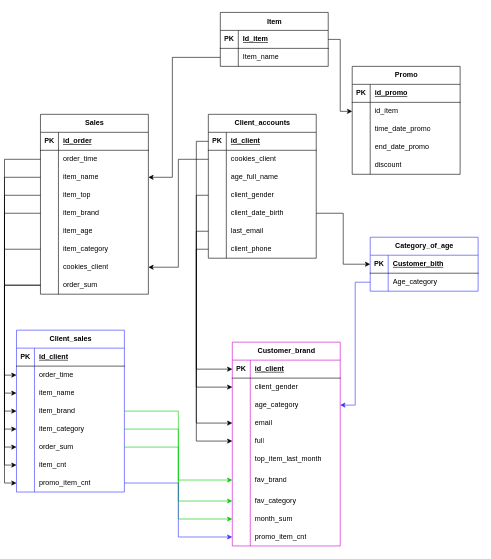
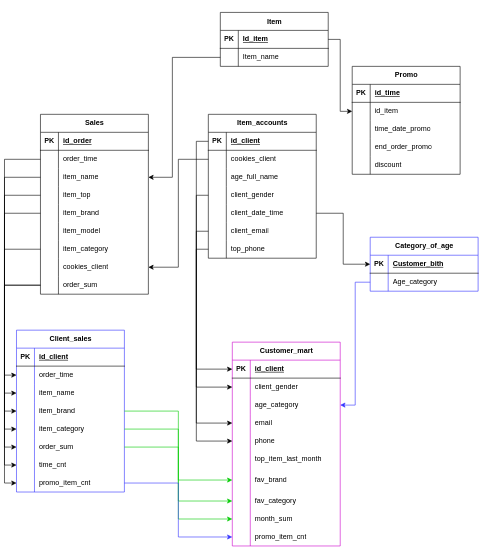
(390, 93) -> (388, 93)
(263, 123) -> (263, 123)
(404, 147) -> (406, 147)
(263, 213) -> (261, 213)
(78, 231) -> (82, 231)
(249, 231) -> (252, 231)
(254, 249) -> (249, 249)
(287, 351) -> (287, 351)
(261, 441) -> (265, 441)
(54, 465) -> (54, 465)
